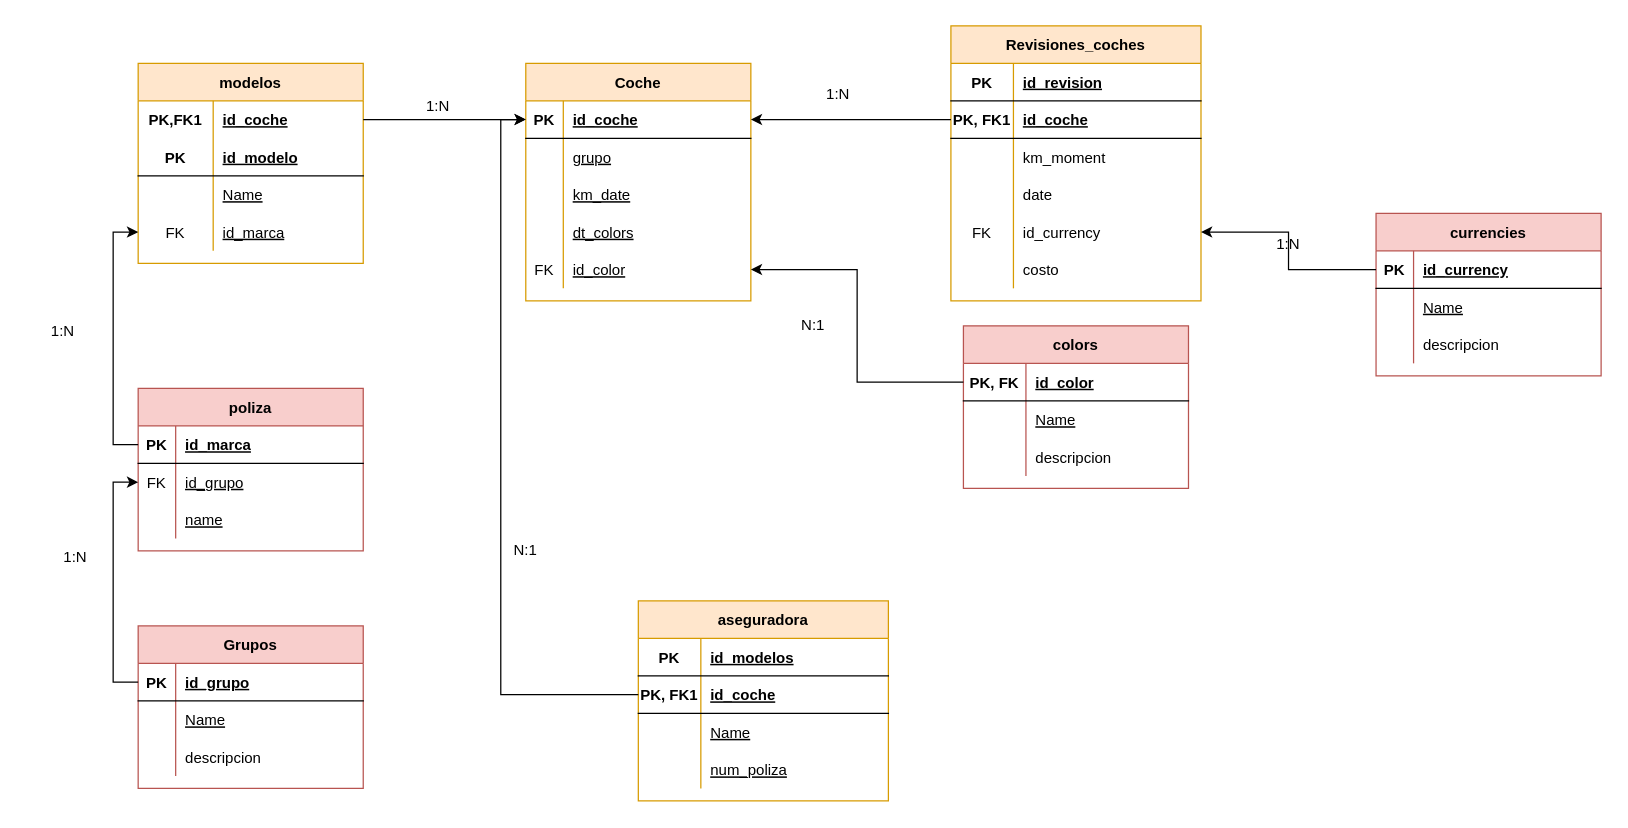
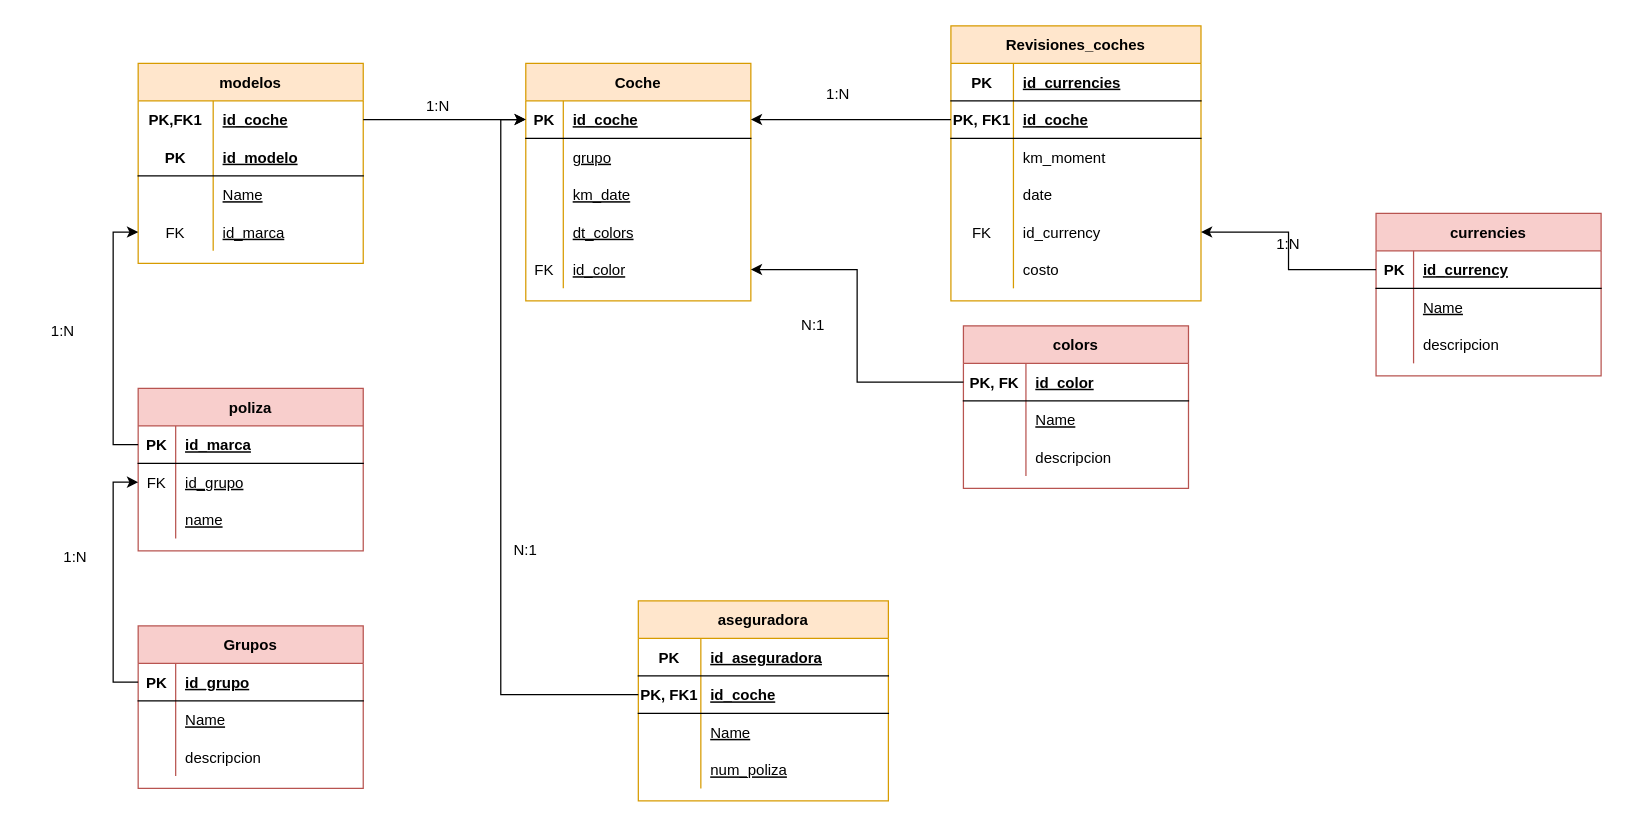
(1063, 83) -> (1073, 83)
(748, 658) -> (767, 658)
